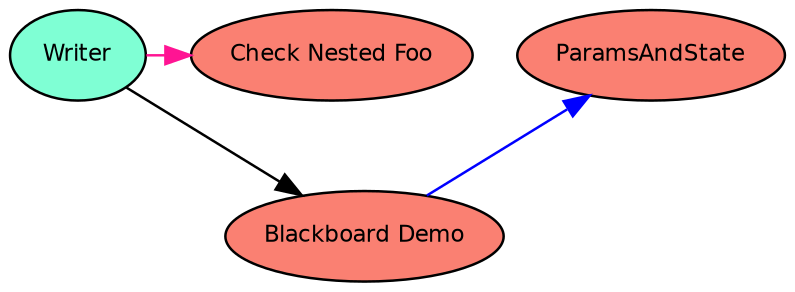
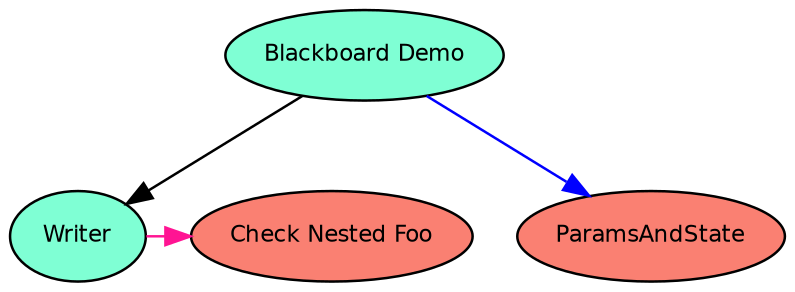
(203, 135) -> (225, 143)
(365, 236) -> (365, 55)
